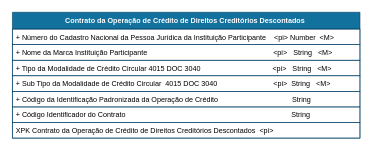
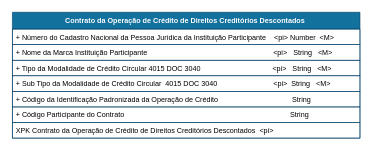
(218, 115) -> (216, 115)
